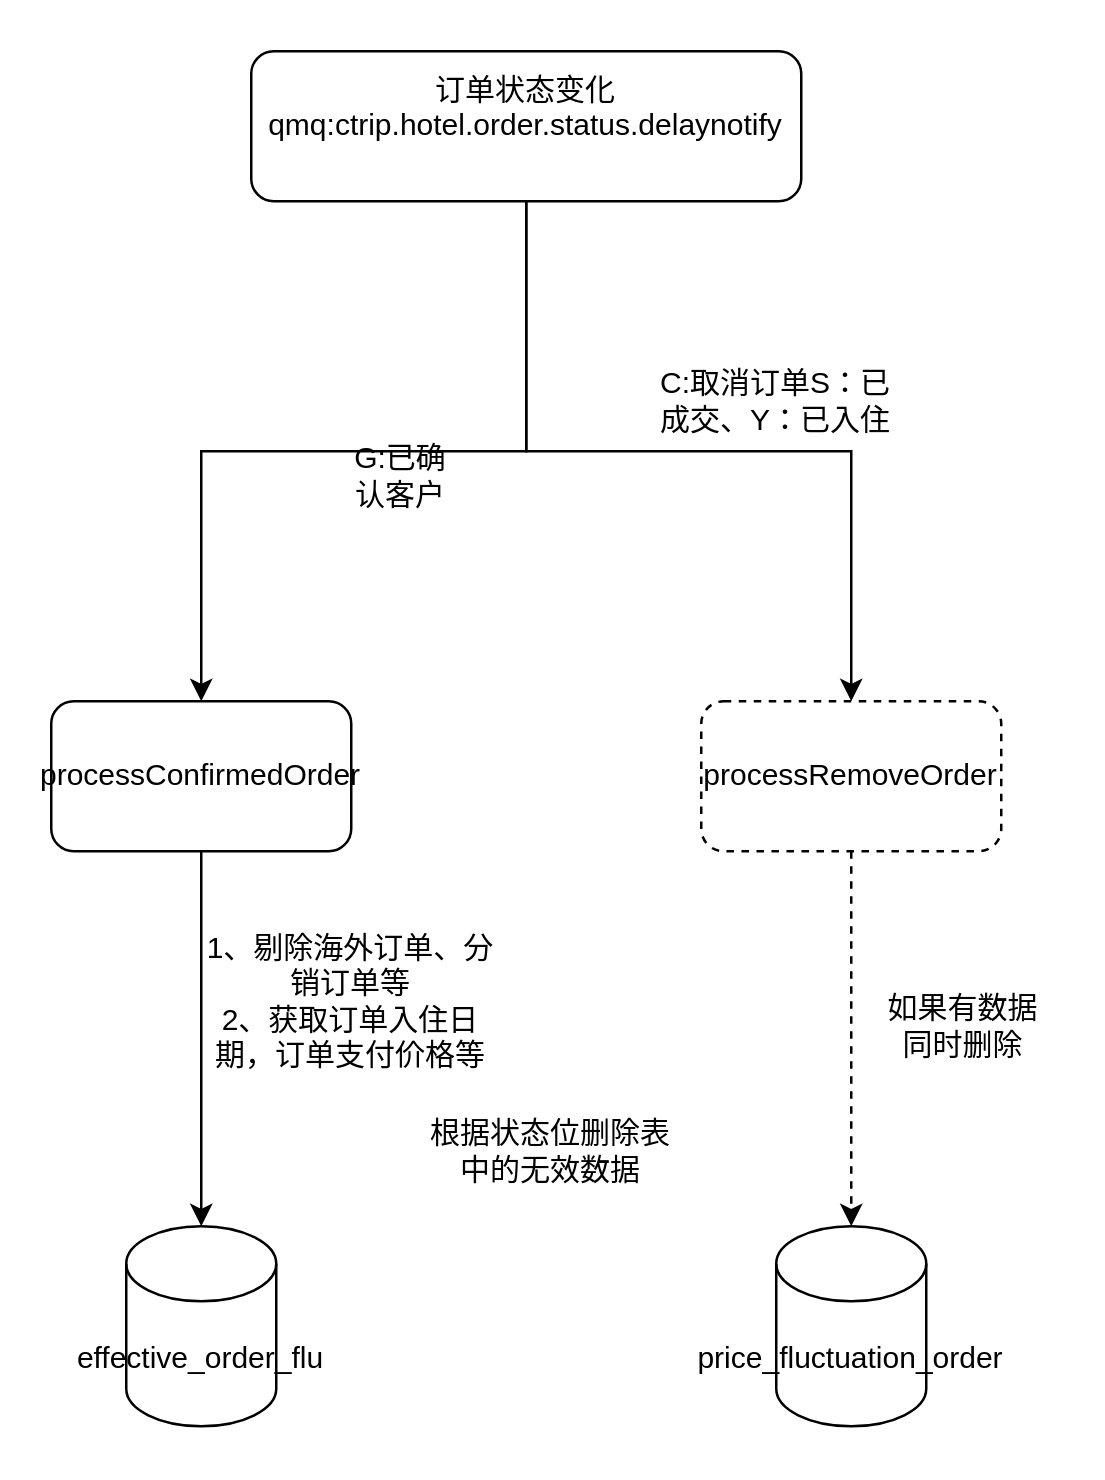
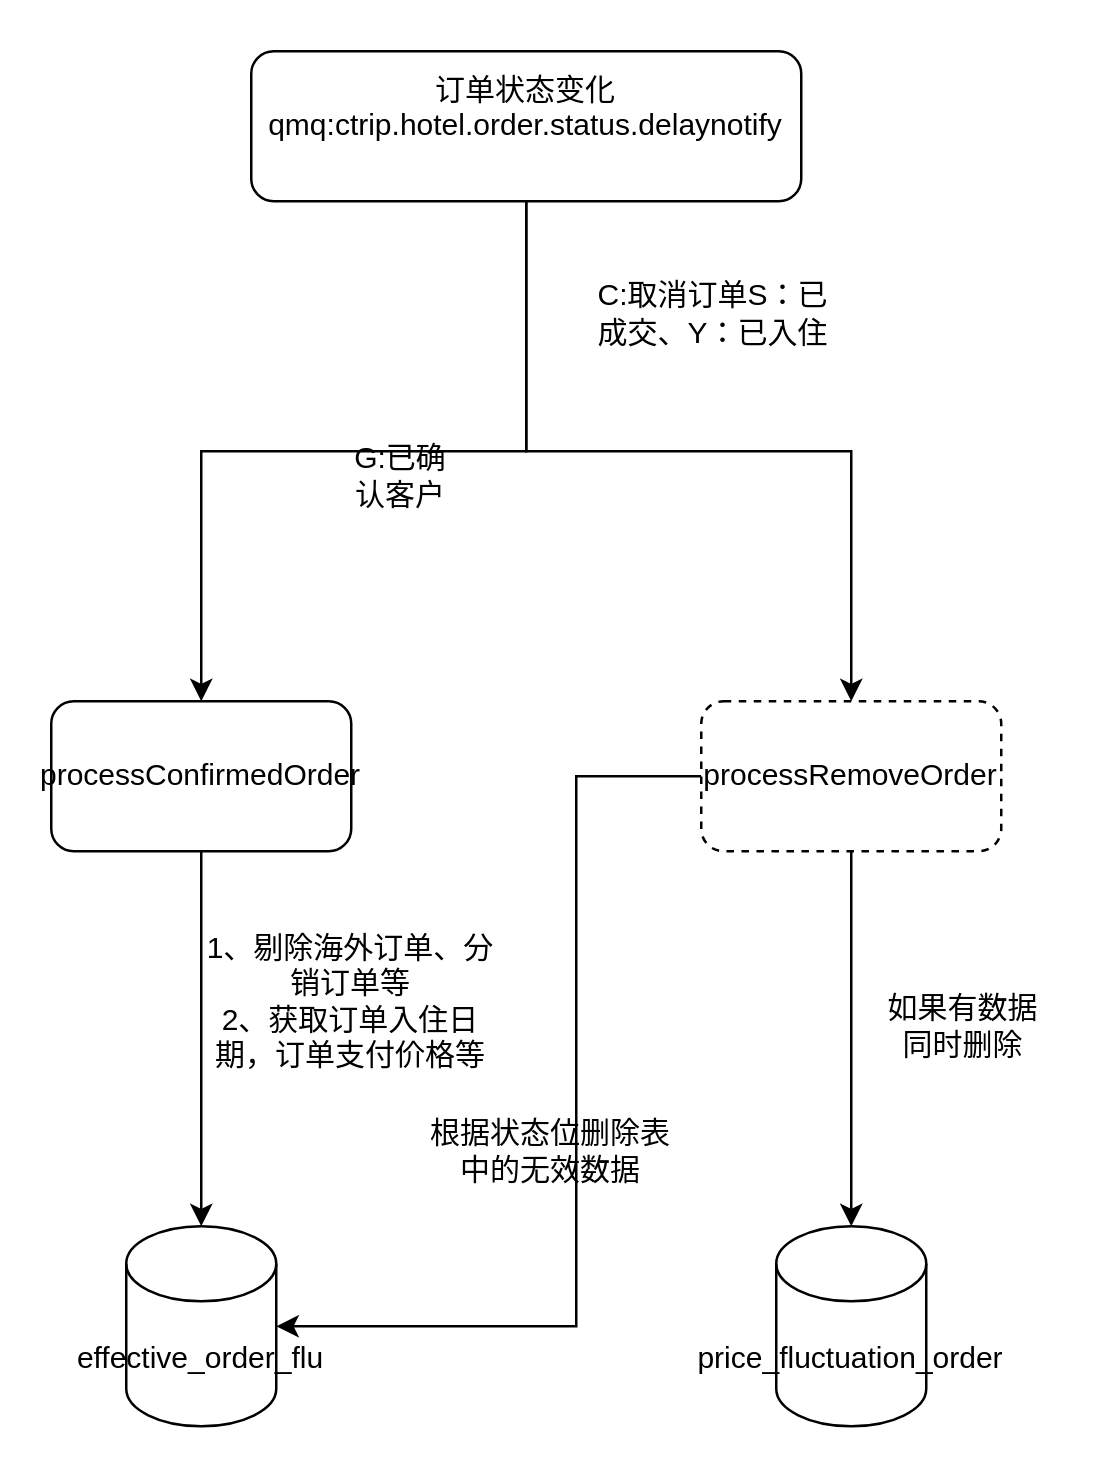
(776, 401) -> (714, 314)
(851, 1032) -> (851, 1032)
none -> (576, 1130)
